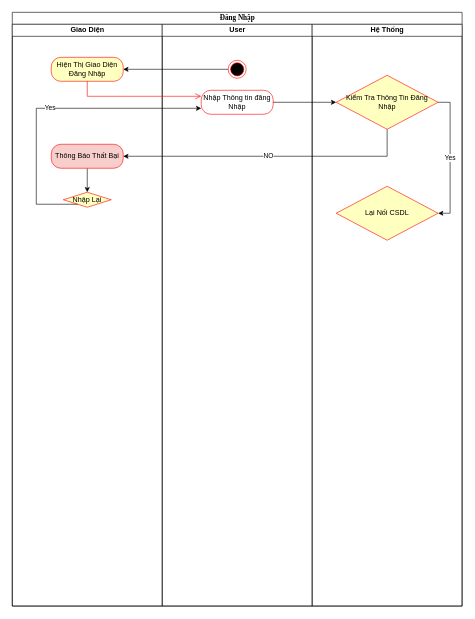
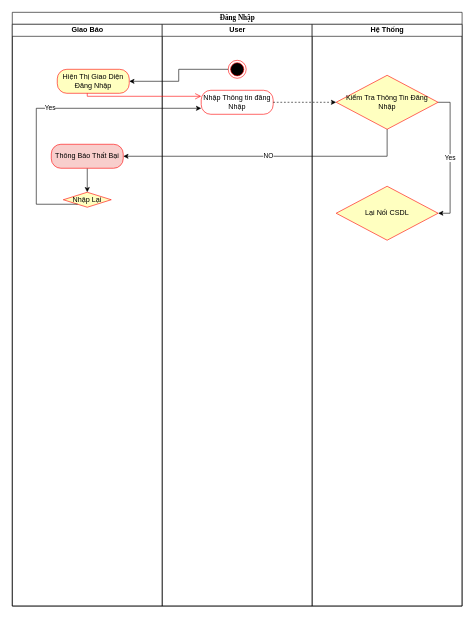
(88, 30) -> (88, 30)
(87, 69) -> (93, 81)
(302, 102) -> (302, 102)
